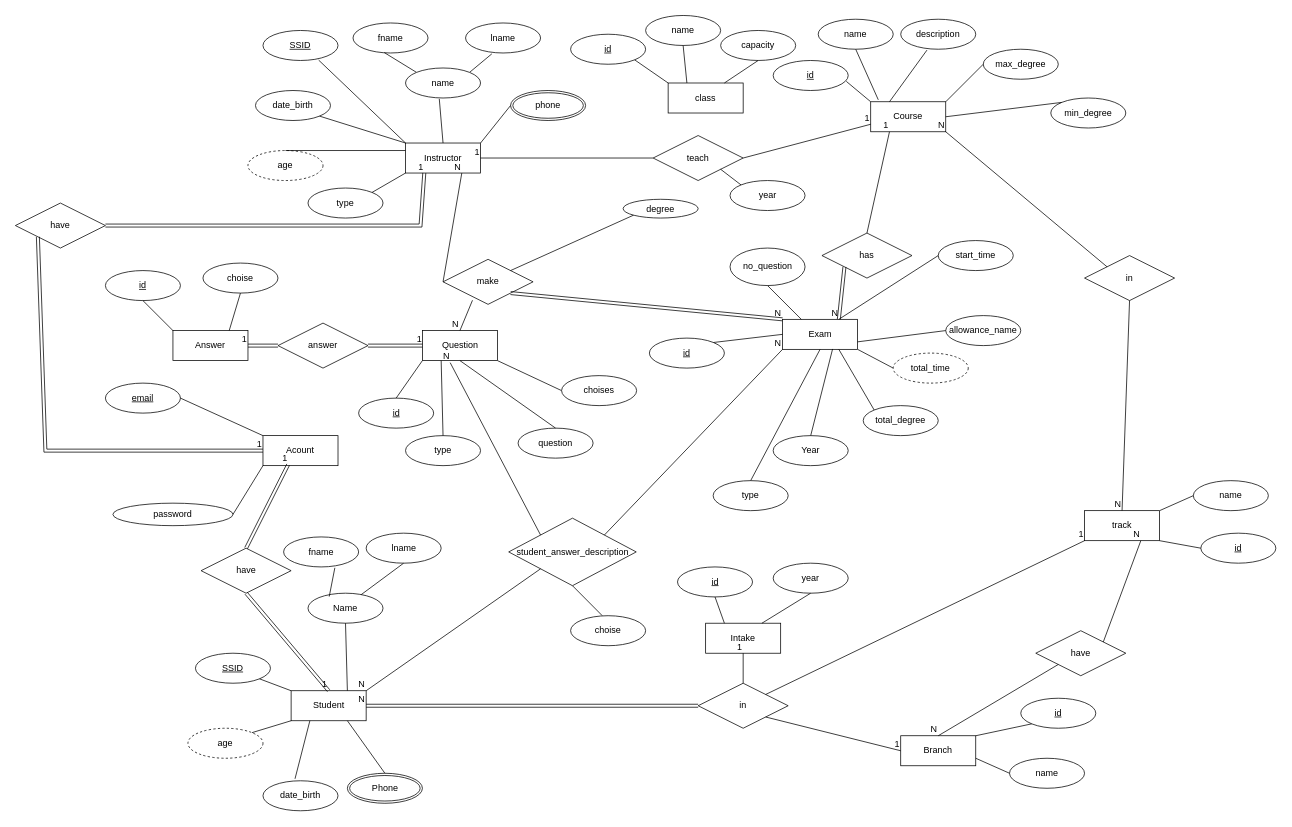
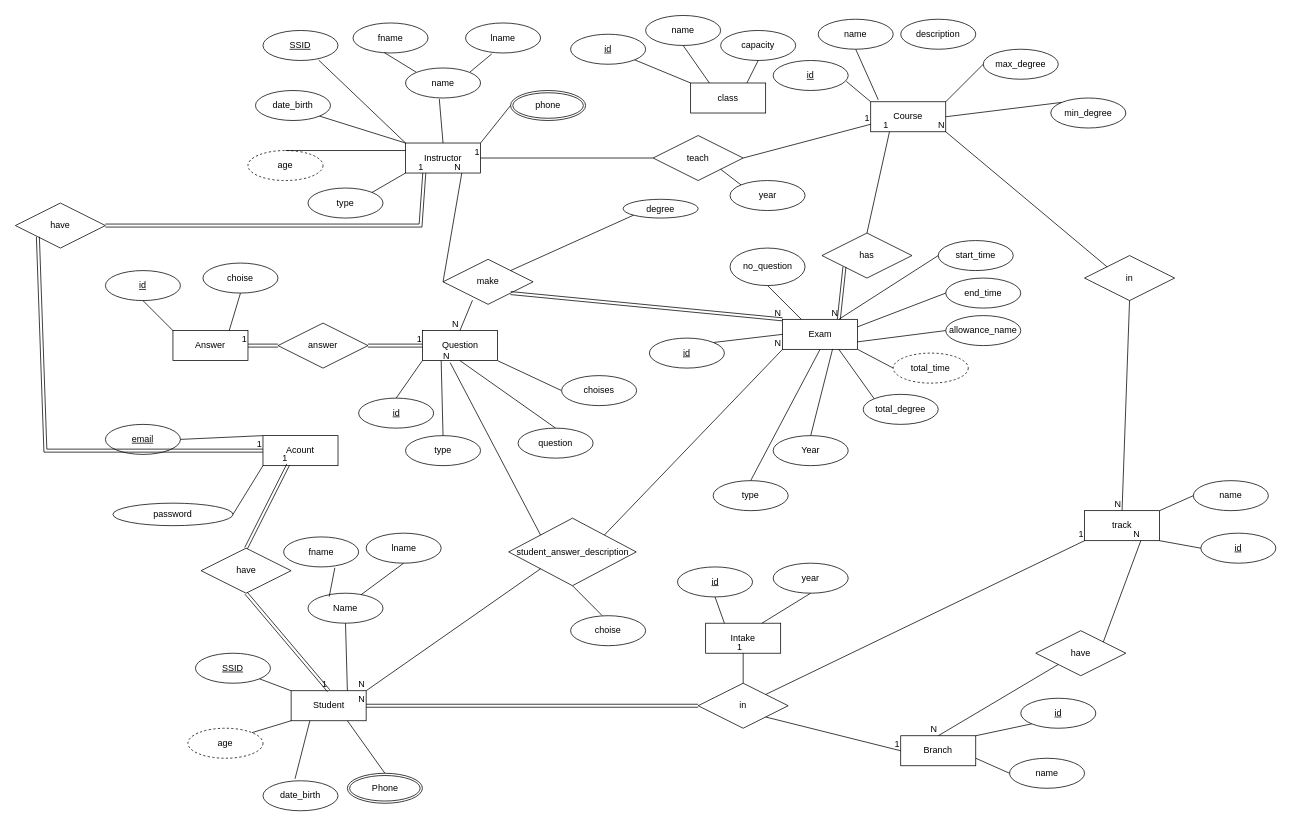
(908, 75) -> none
(705, 98) -> (728, 98)
none -> (983, 293)
none -> (901, 310)
(143, 398) -> (143, 439)
(900, 420) -> (900, 409)
